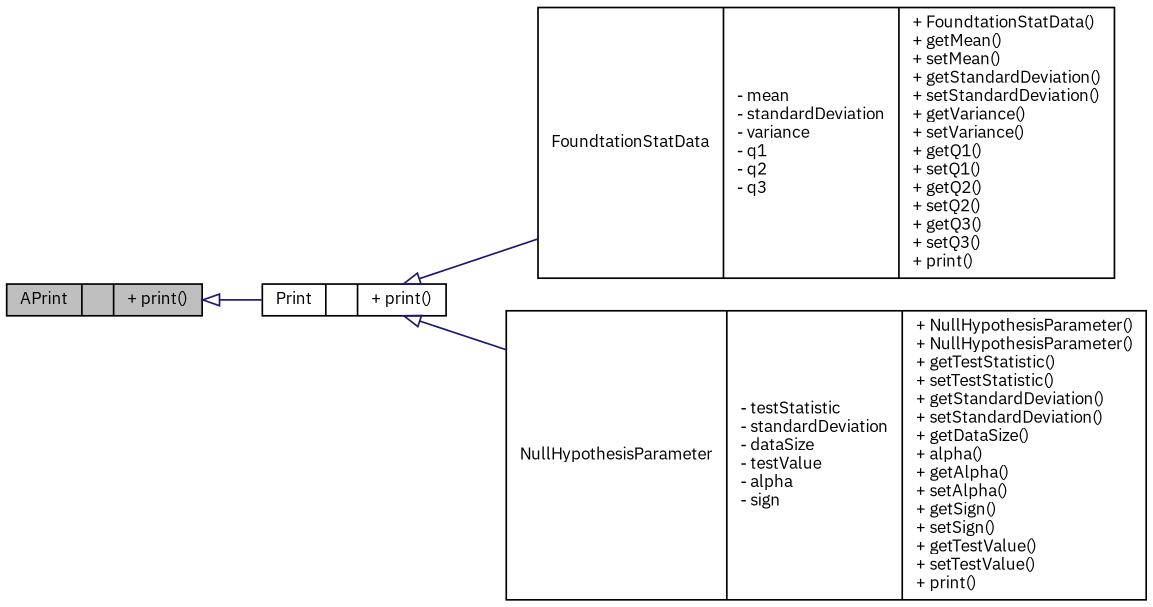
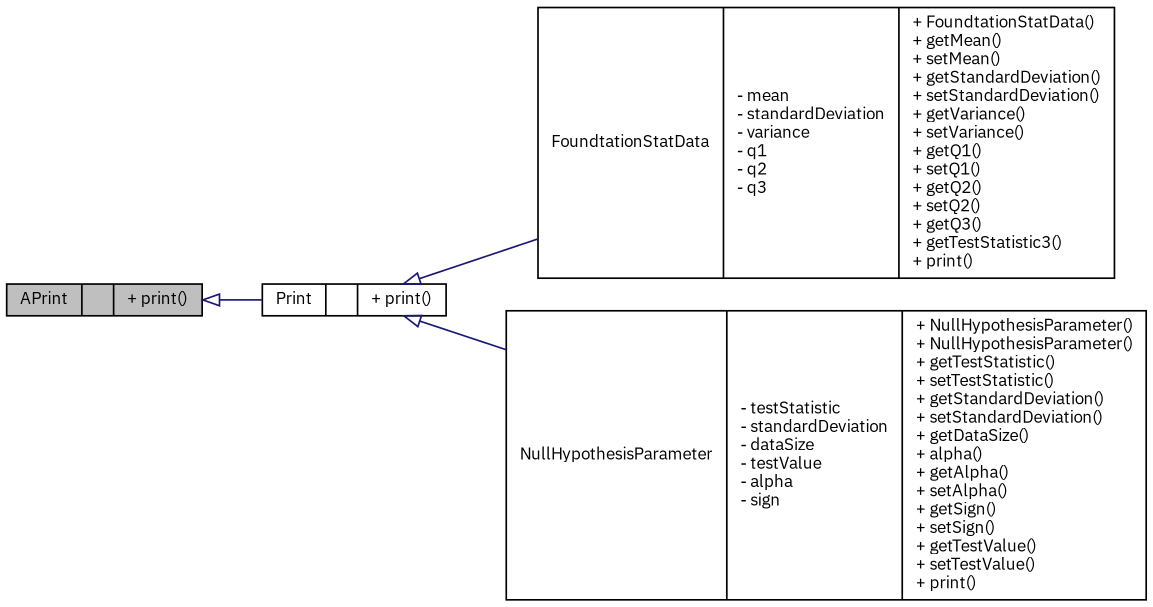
(947, 243) -> (987, 243)
